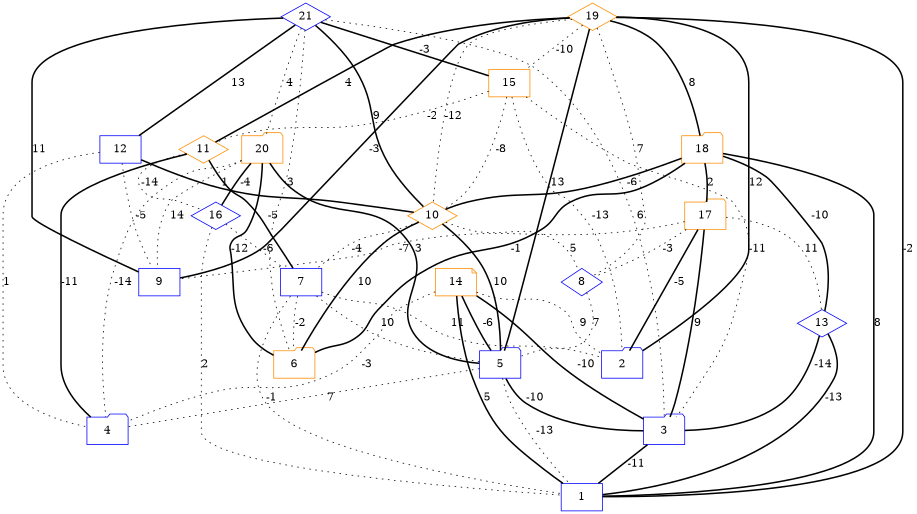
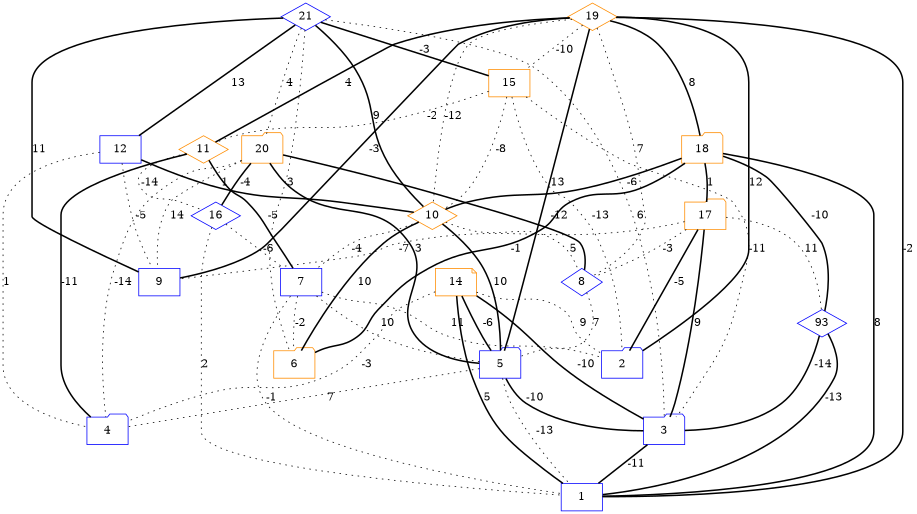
(711, 183) -> (711, 183)
(231, 256) -> (447, 197)
(822, 323) -> (822, 323)
